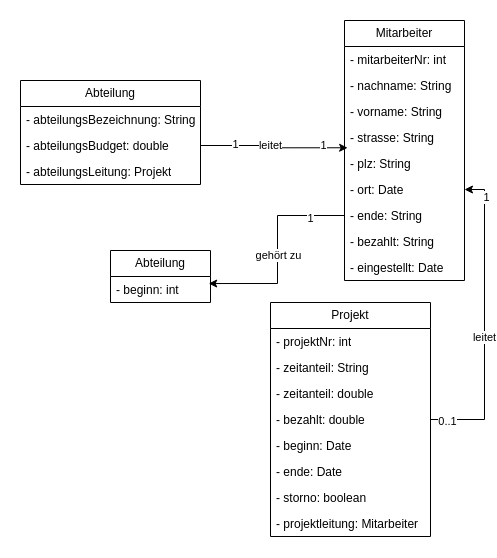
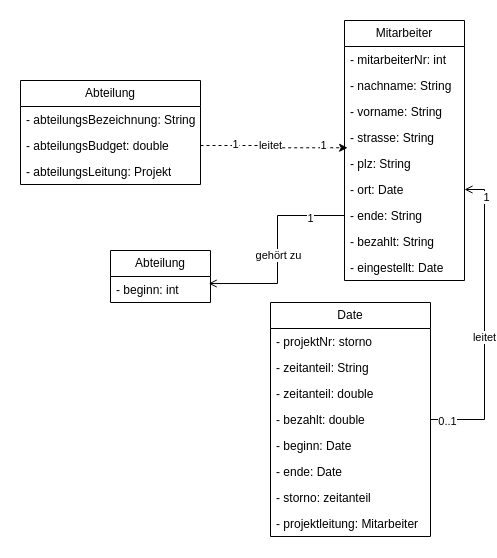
(231, 146) -> (231, 146)
(473, 190) -> (471, 190)
(217, 284) -> (215, 284)
(351, 316) -> (351, 316)
(324, 343) -> (336, 343)
(327, 499) -> (334, 499)
